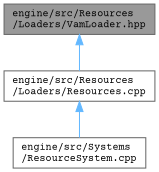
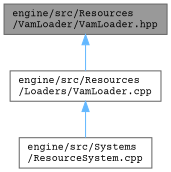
(79, 19) -> (86, 19)
(79, 86) -> (86, 86)
